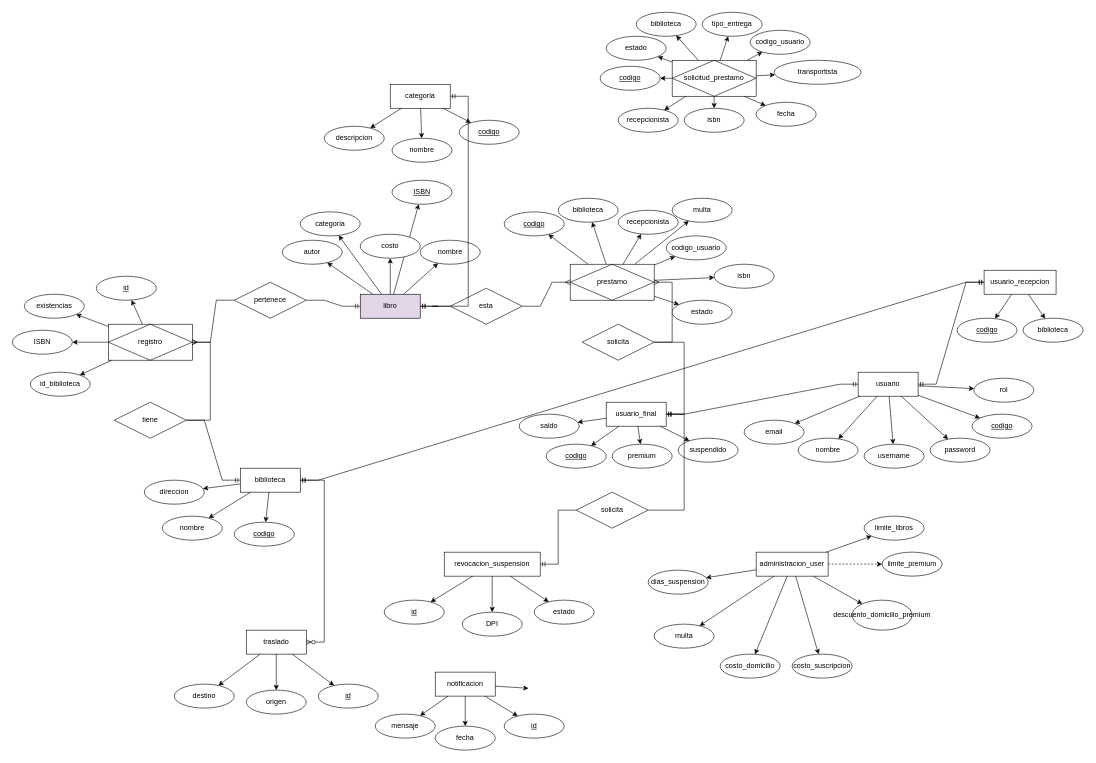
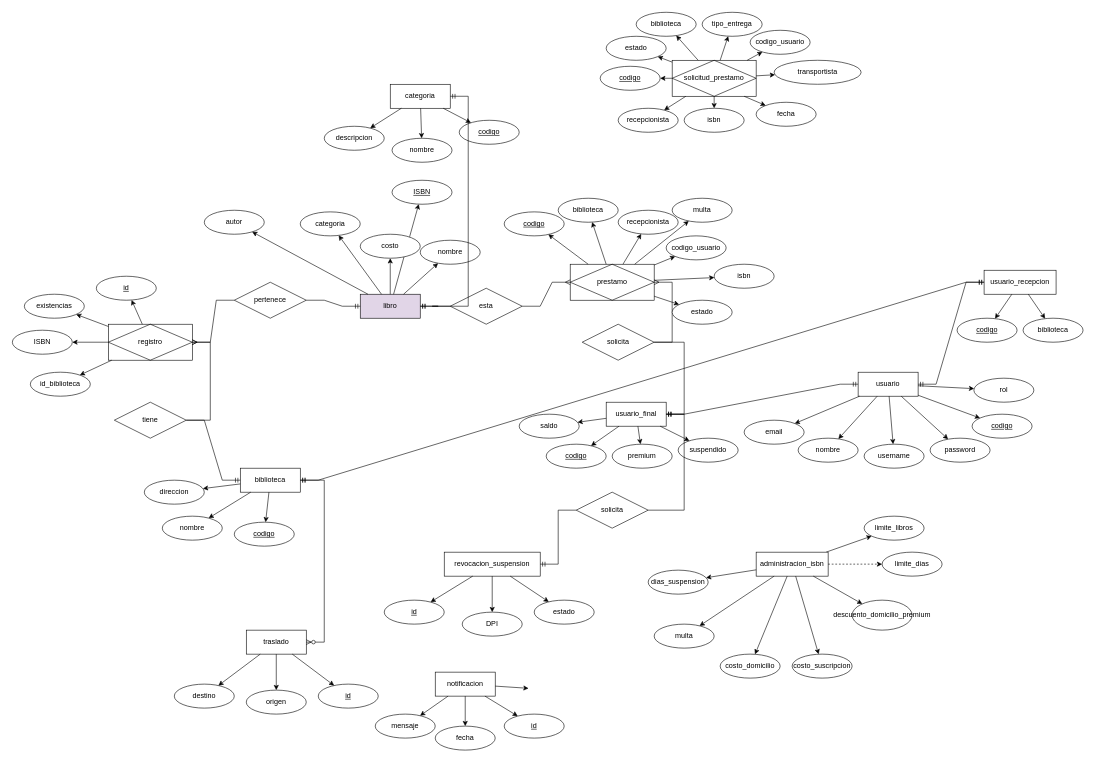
(312, 252) -> (234, 222)
(792, 564) -> (792, 564)
(912, 564) -> (912, 564)
